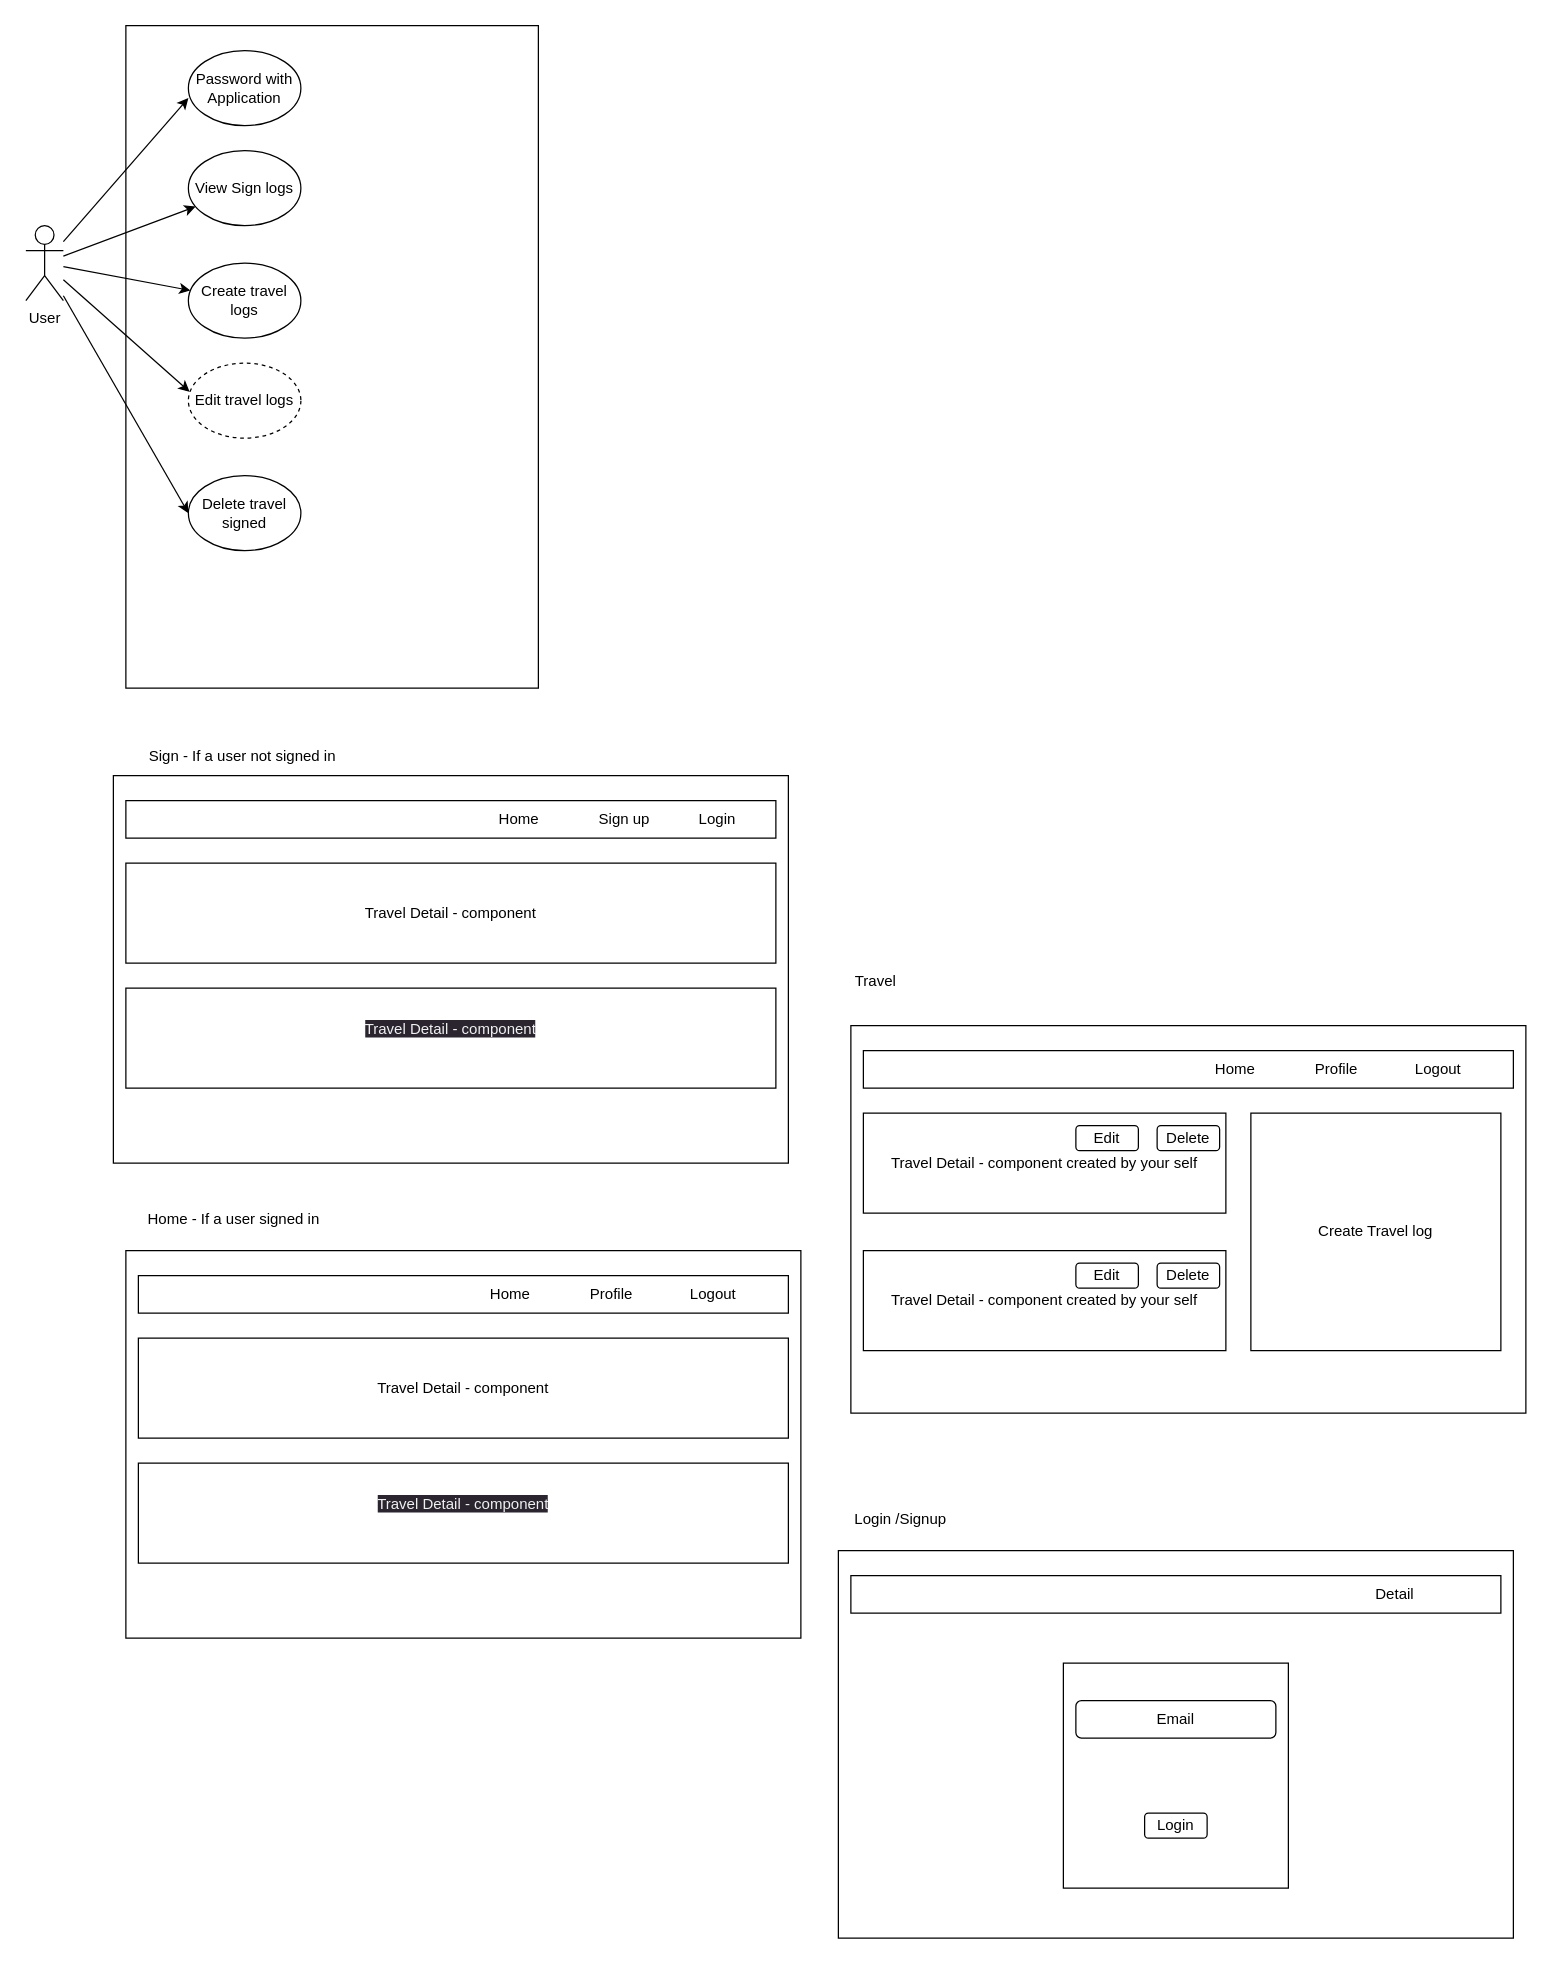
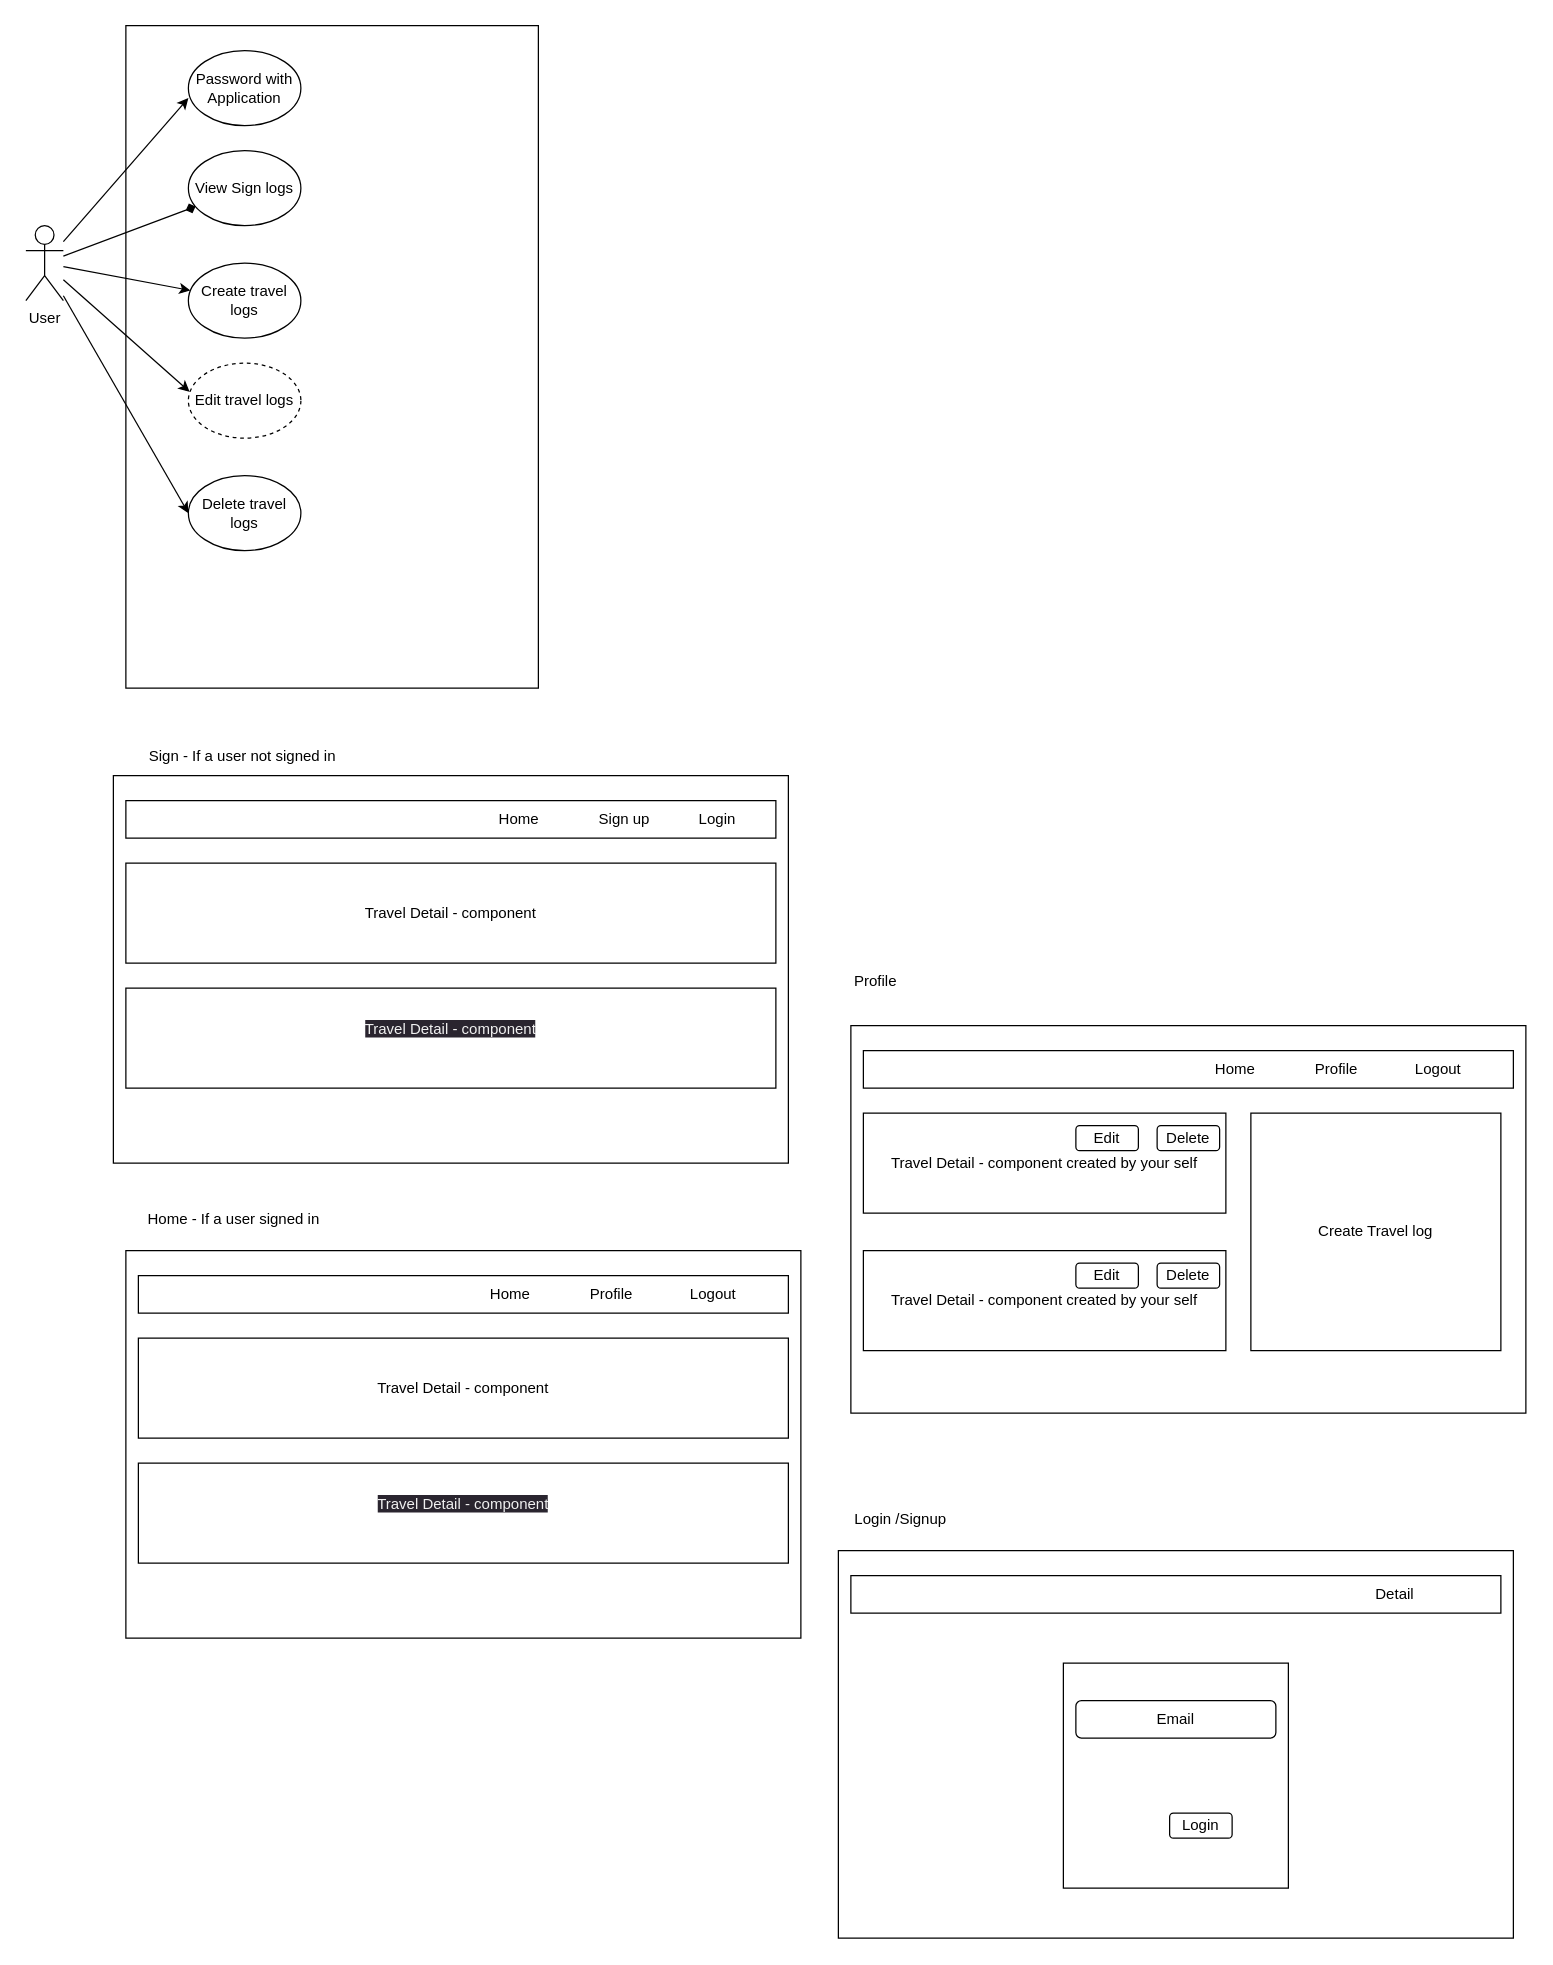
(186, 210) -> (185, 210)
(244, 513) -> (244, 513)
(876, 982) -> (876, 982)
(1176, 1826) -> (1201, 1826)
